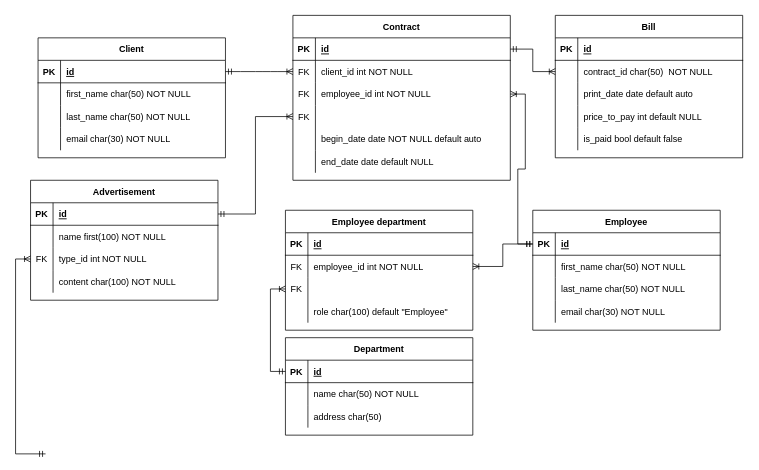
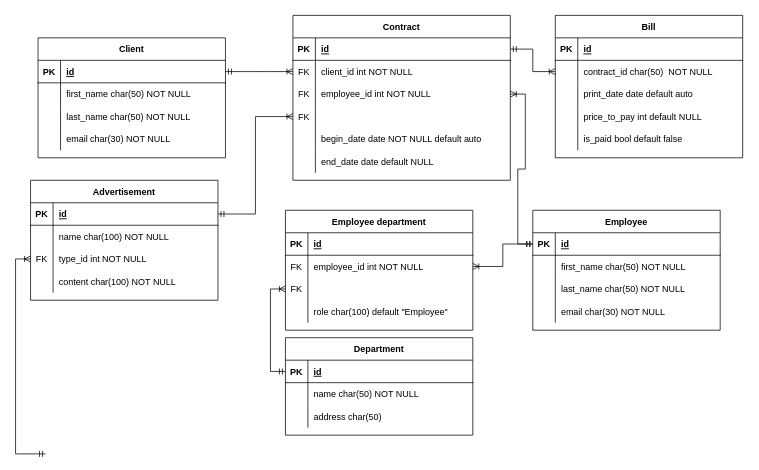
(114, 237) -> (113, 237)
